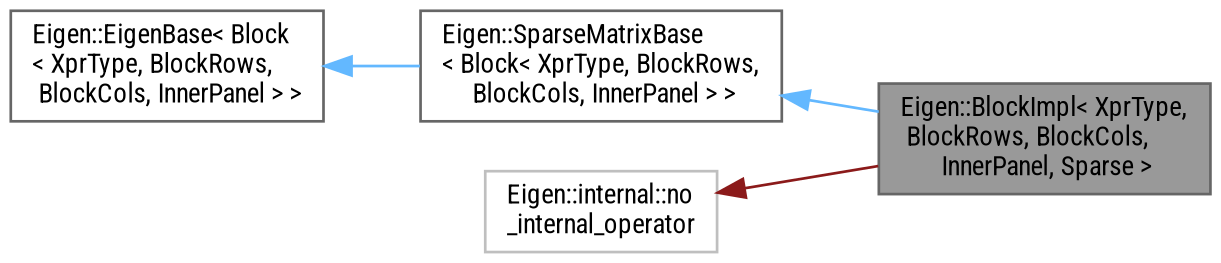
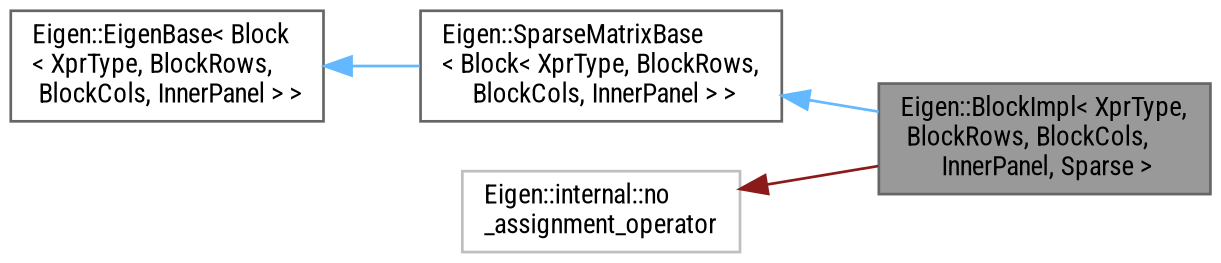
(601, 212) -> (601, 212)
